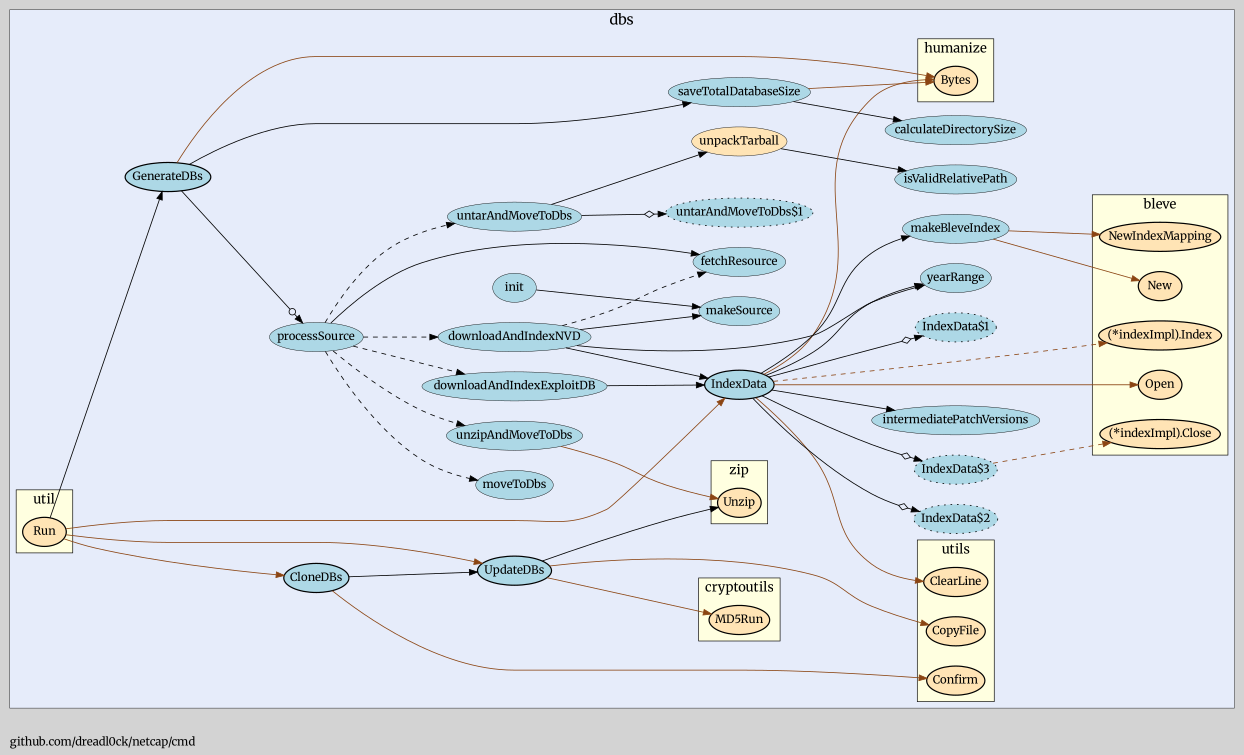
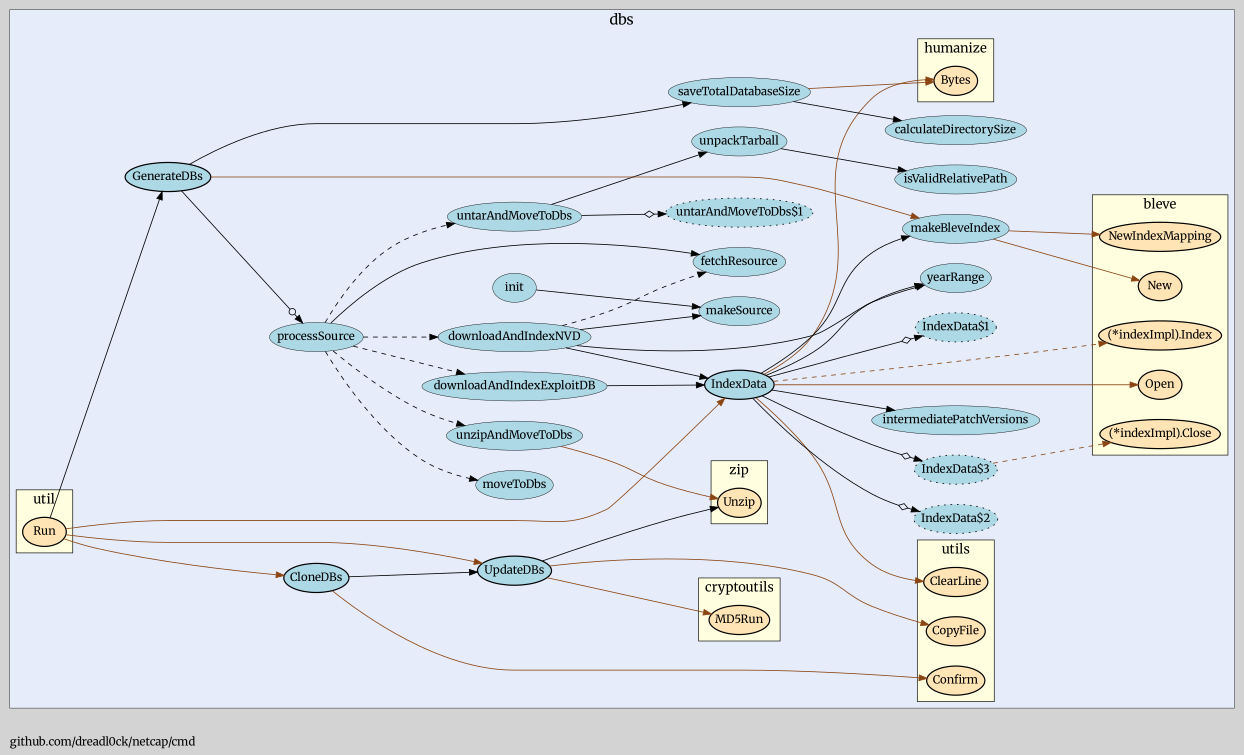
(531, 57) -> (564, 177)
(739, 141) -> (739, 141)
